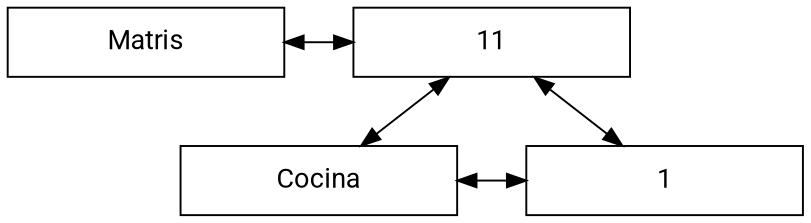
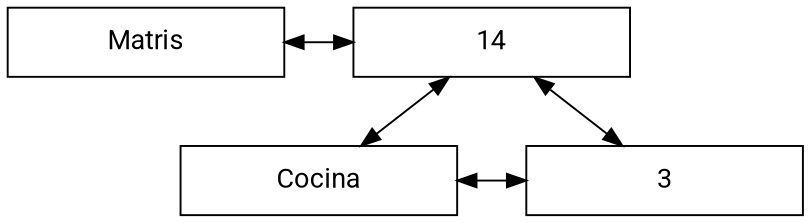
(492, 42) -> (492, 42)
(665, 181) -> (665, 181)
